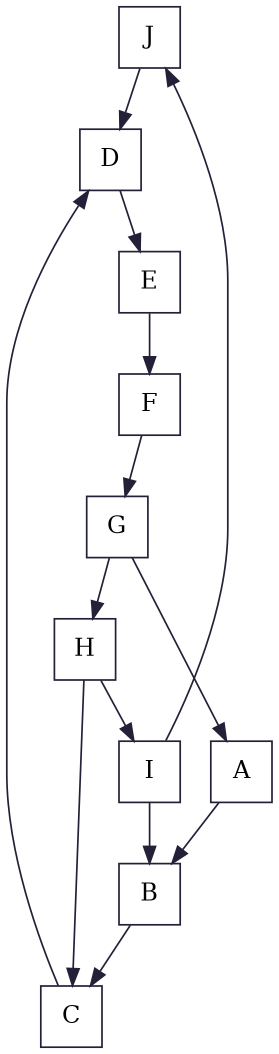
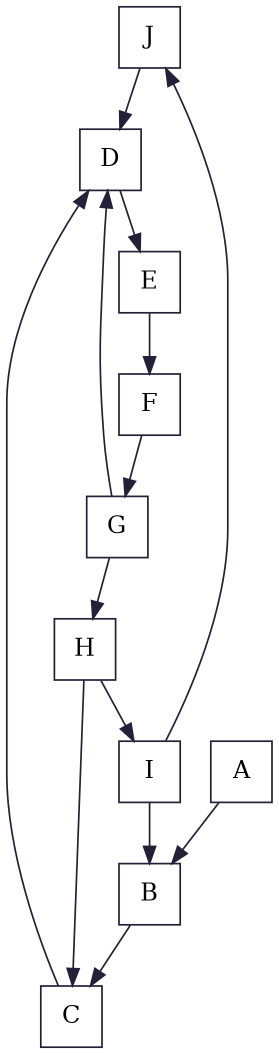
(175, 642) -> (100, 352)
